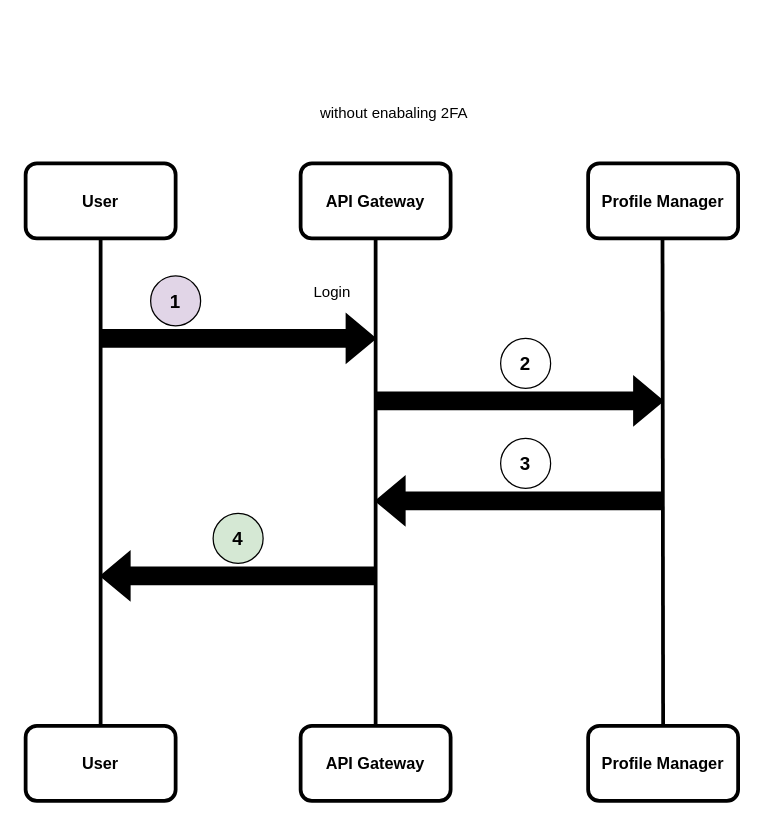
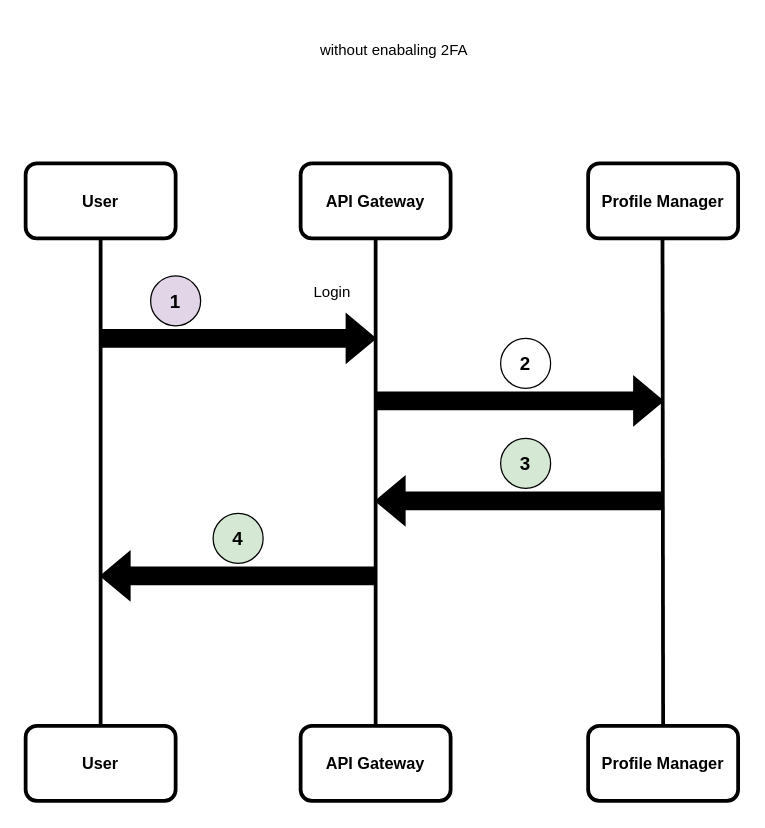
(394, 113) -> (394, 51)
(526, 463) -> (526, 463)
